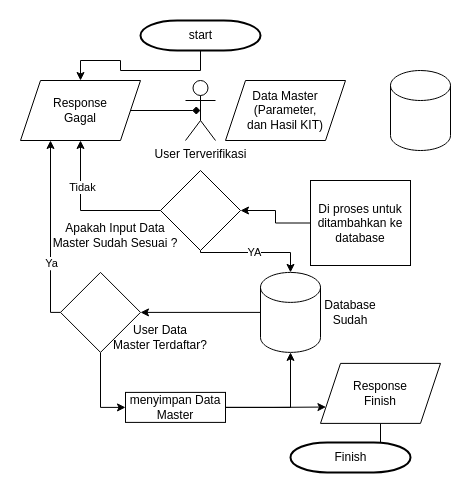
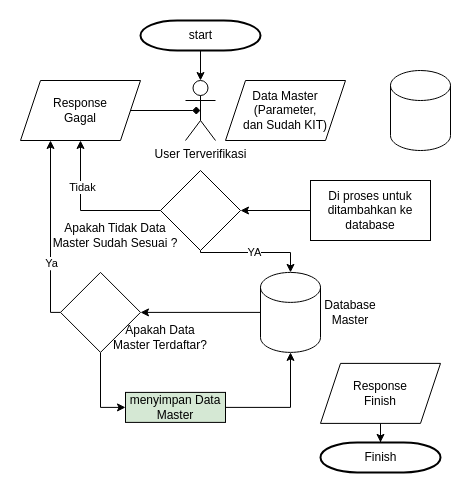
(131, 71) -> (201, 71)
(286, 111) -> (286, 111)
(361, 223) -> (371, 211)
(116, 236) -> (116, 236)
(351, 313) -> (351, 313)
(161, 338) -> (161, 338)
(176, 407) -> (176, 407)
(305, 407) -> none
(351, 457) -> (381, 457)
